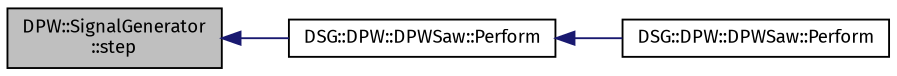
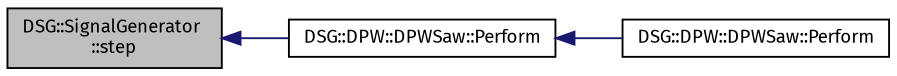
(115, 38) -> (115, 38)
